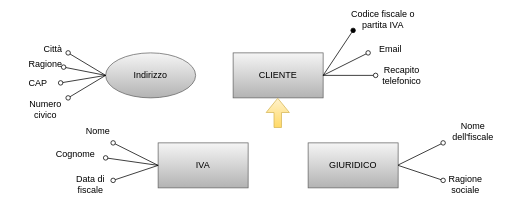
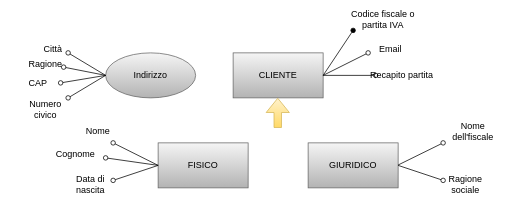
(402, 75) -> (402, 75)
(203, 165) -> (203, 165)
(90, 184) -> (90, 184)
